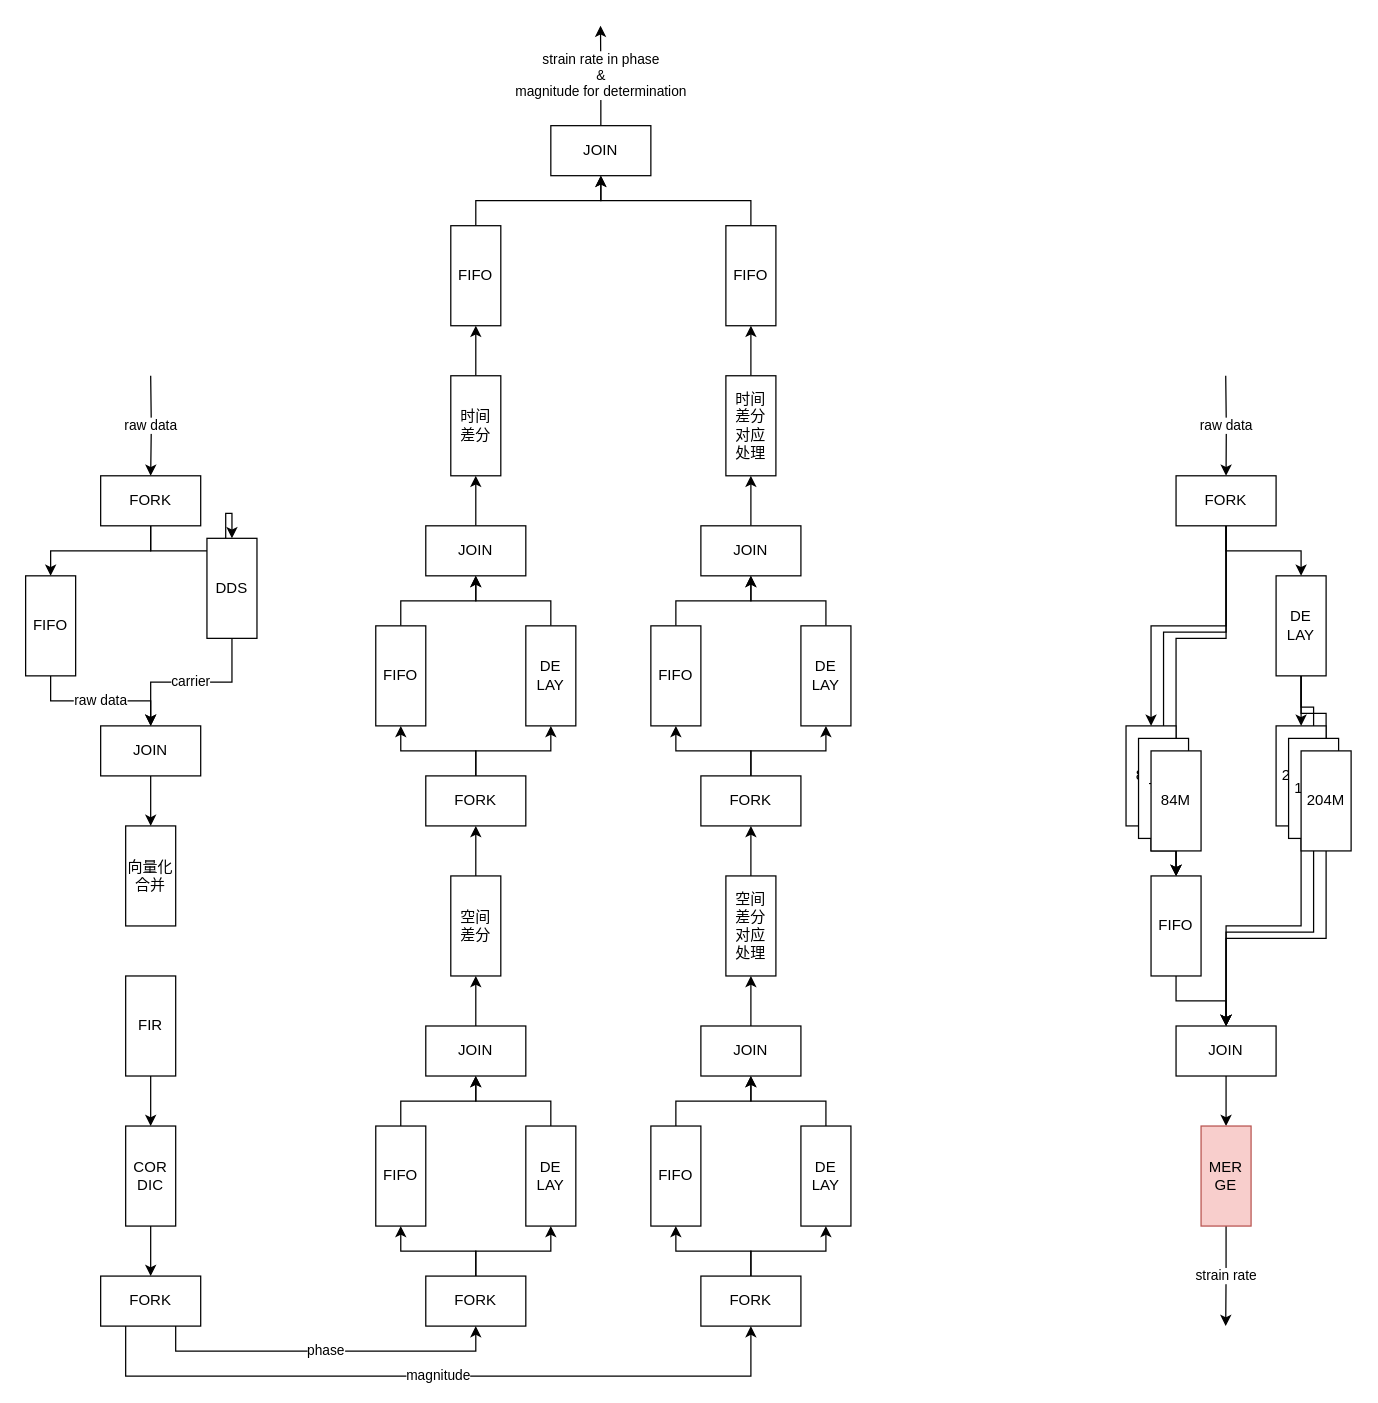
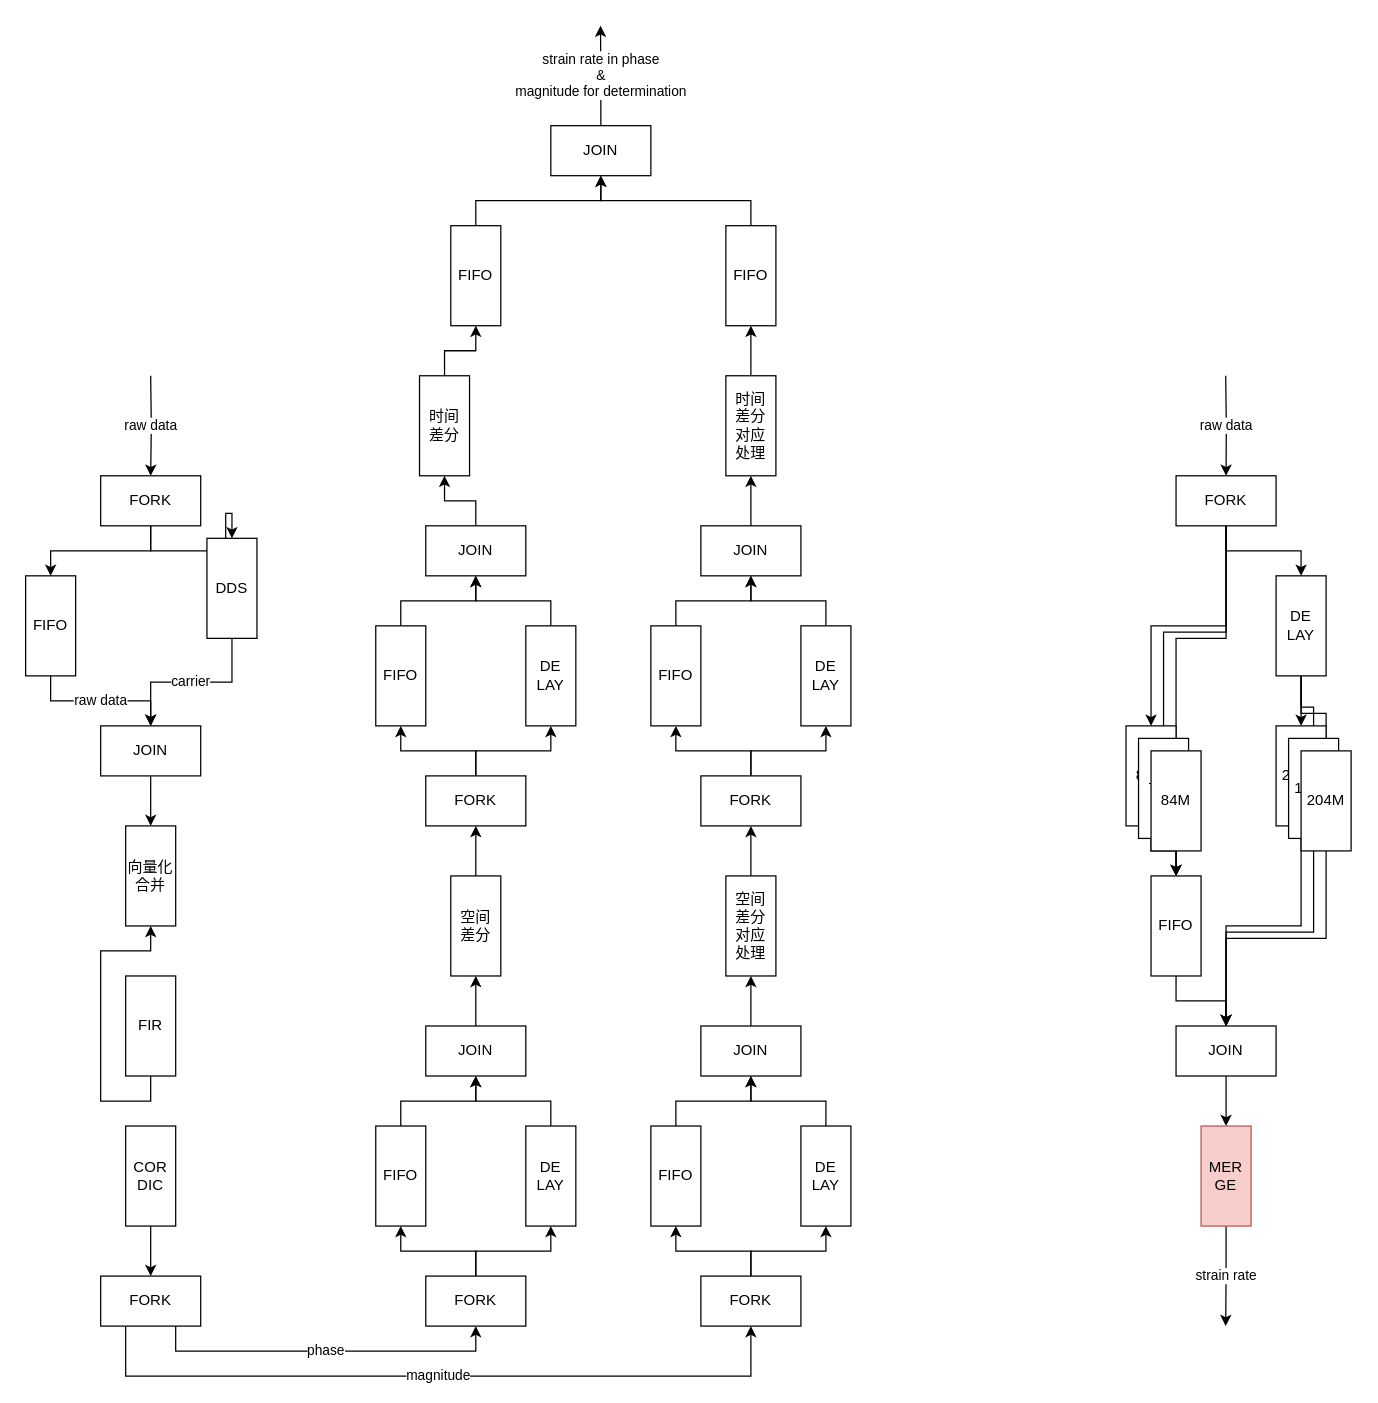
(476, 426) -> (444, 426)
(151, 1108) -> (101, 1019)
